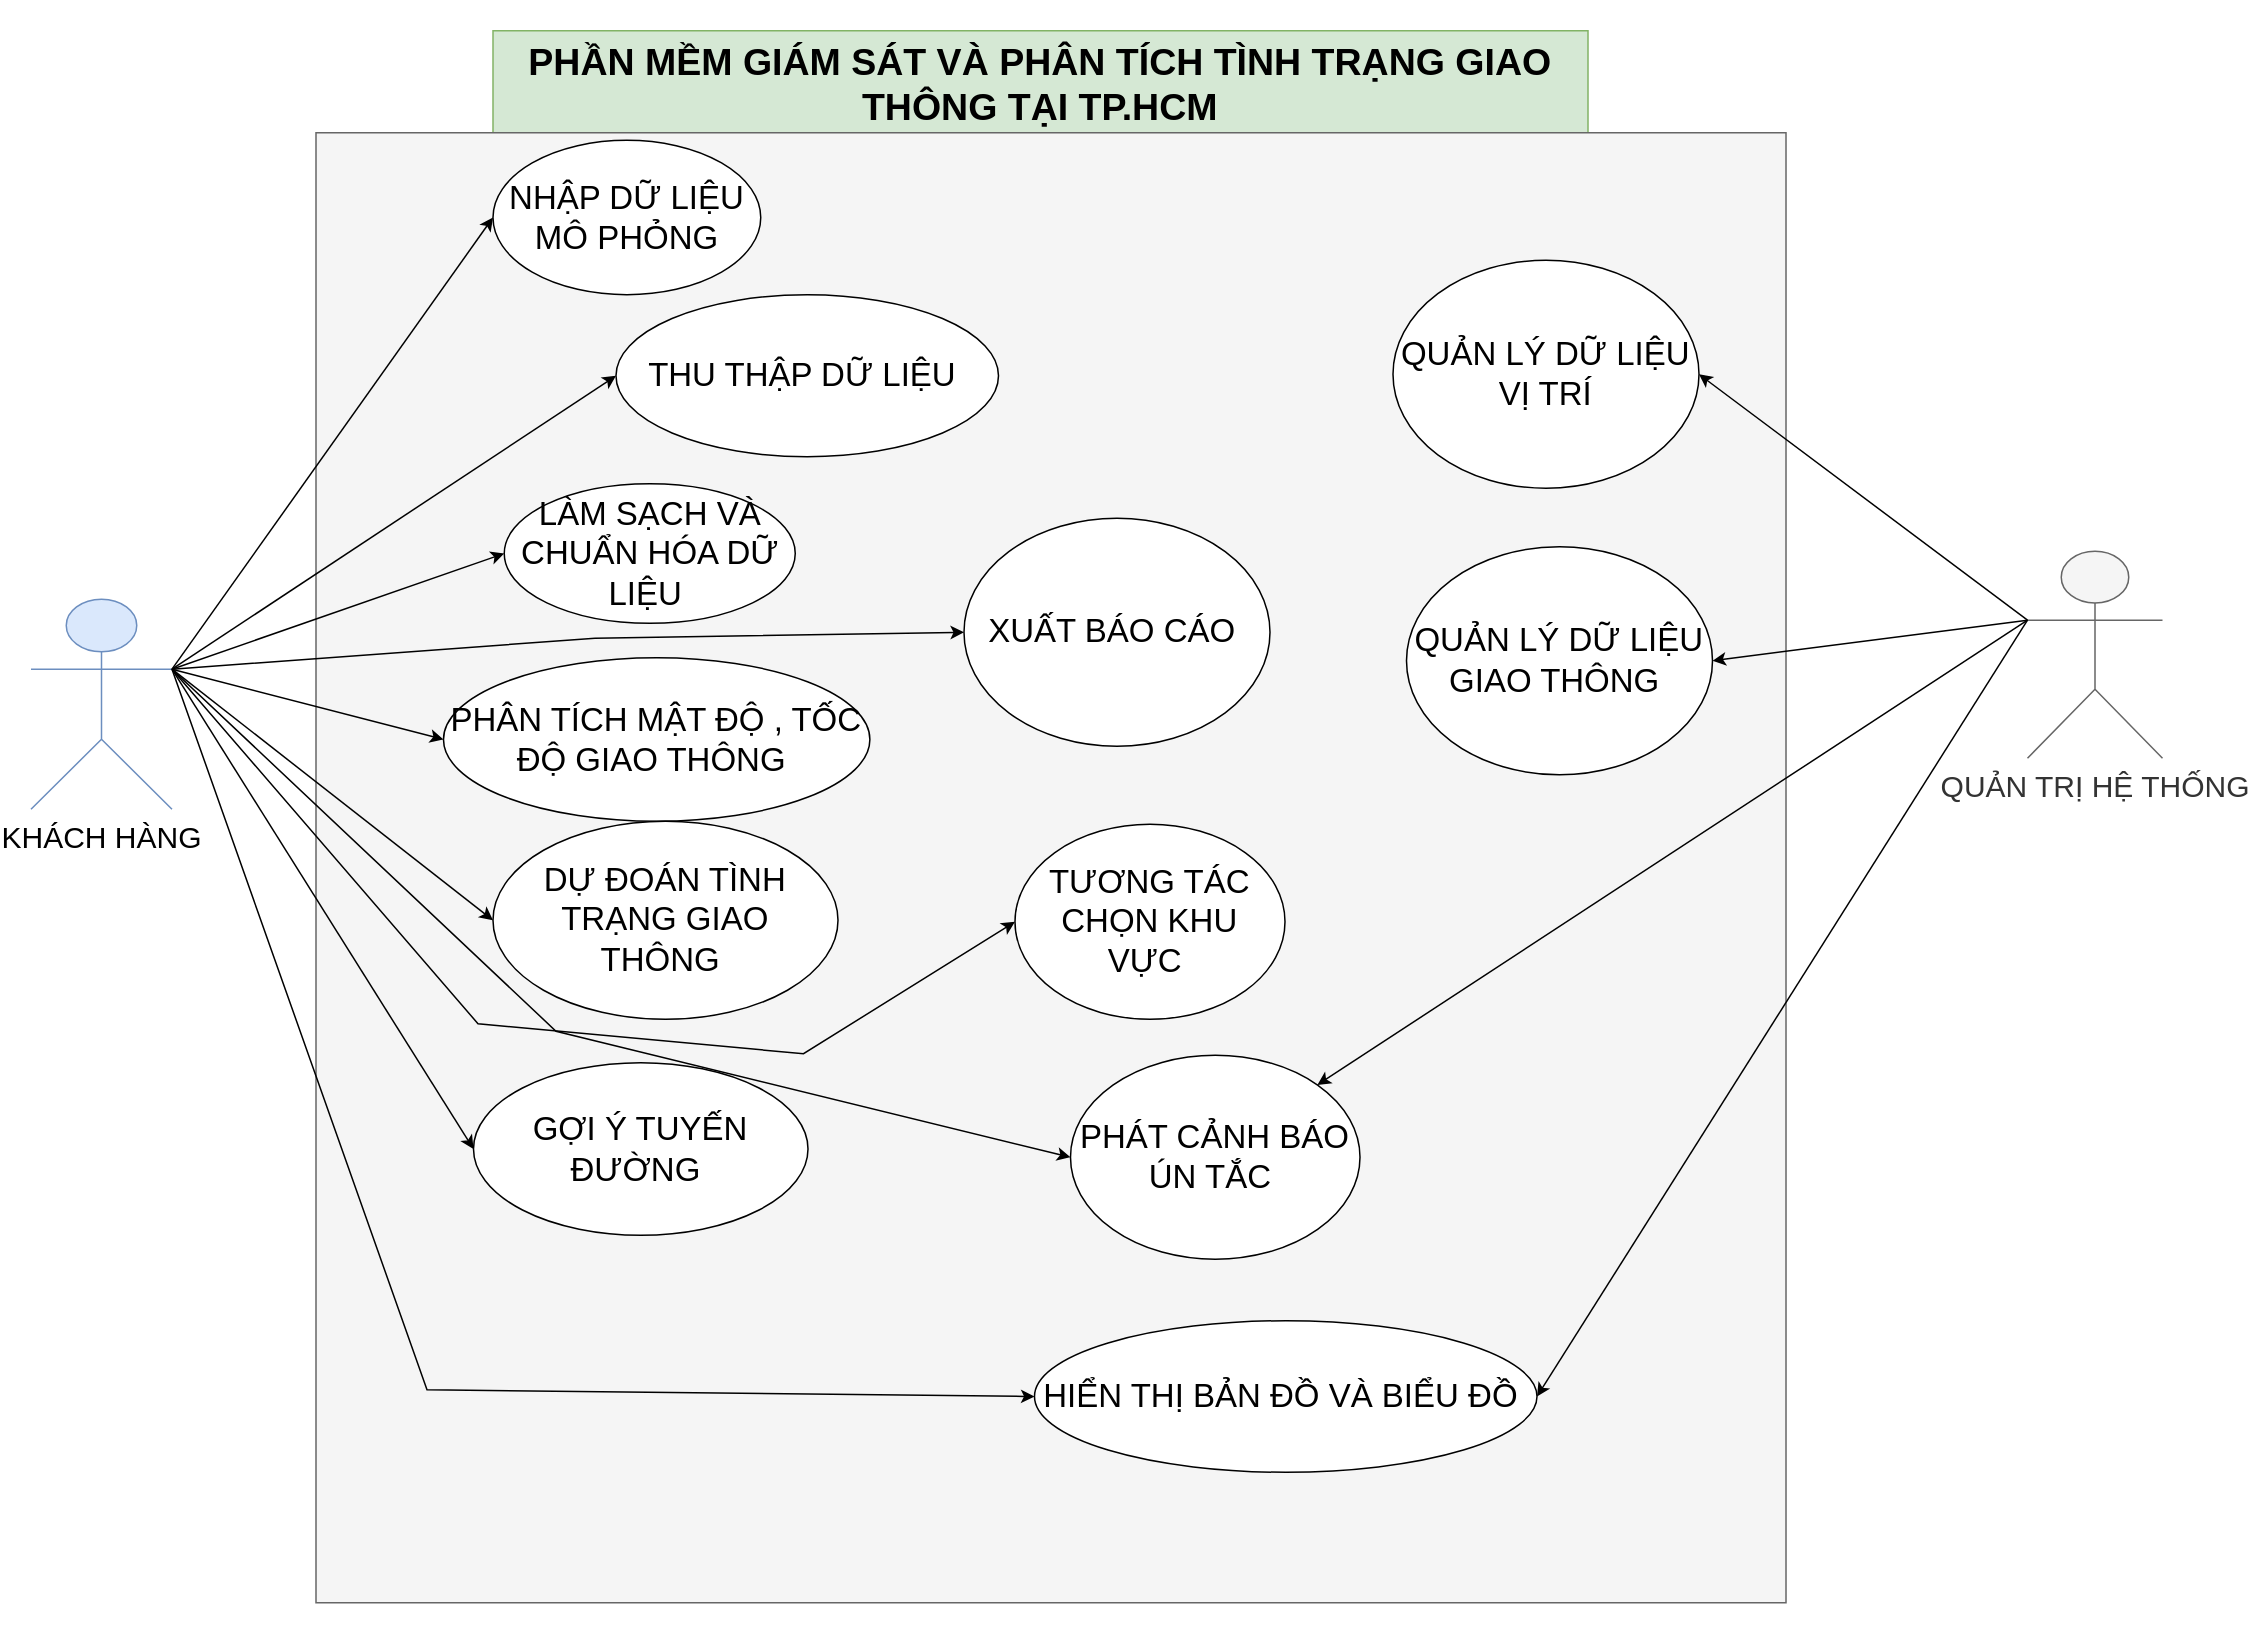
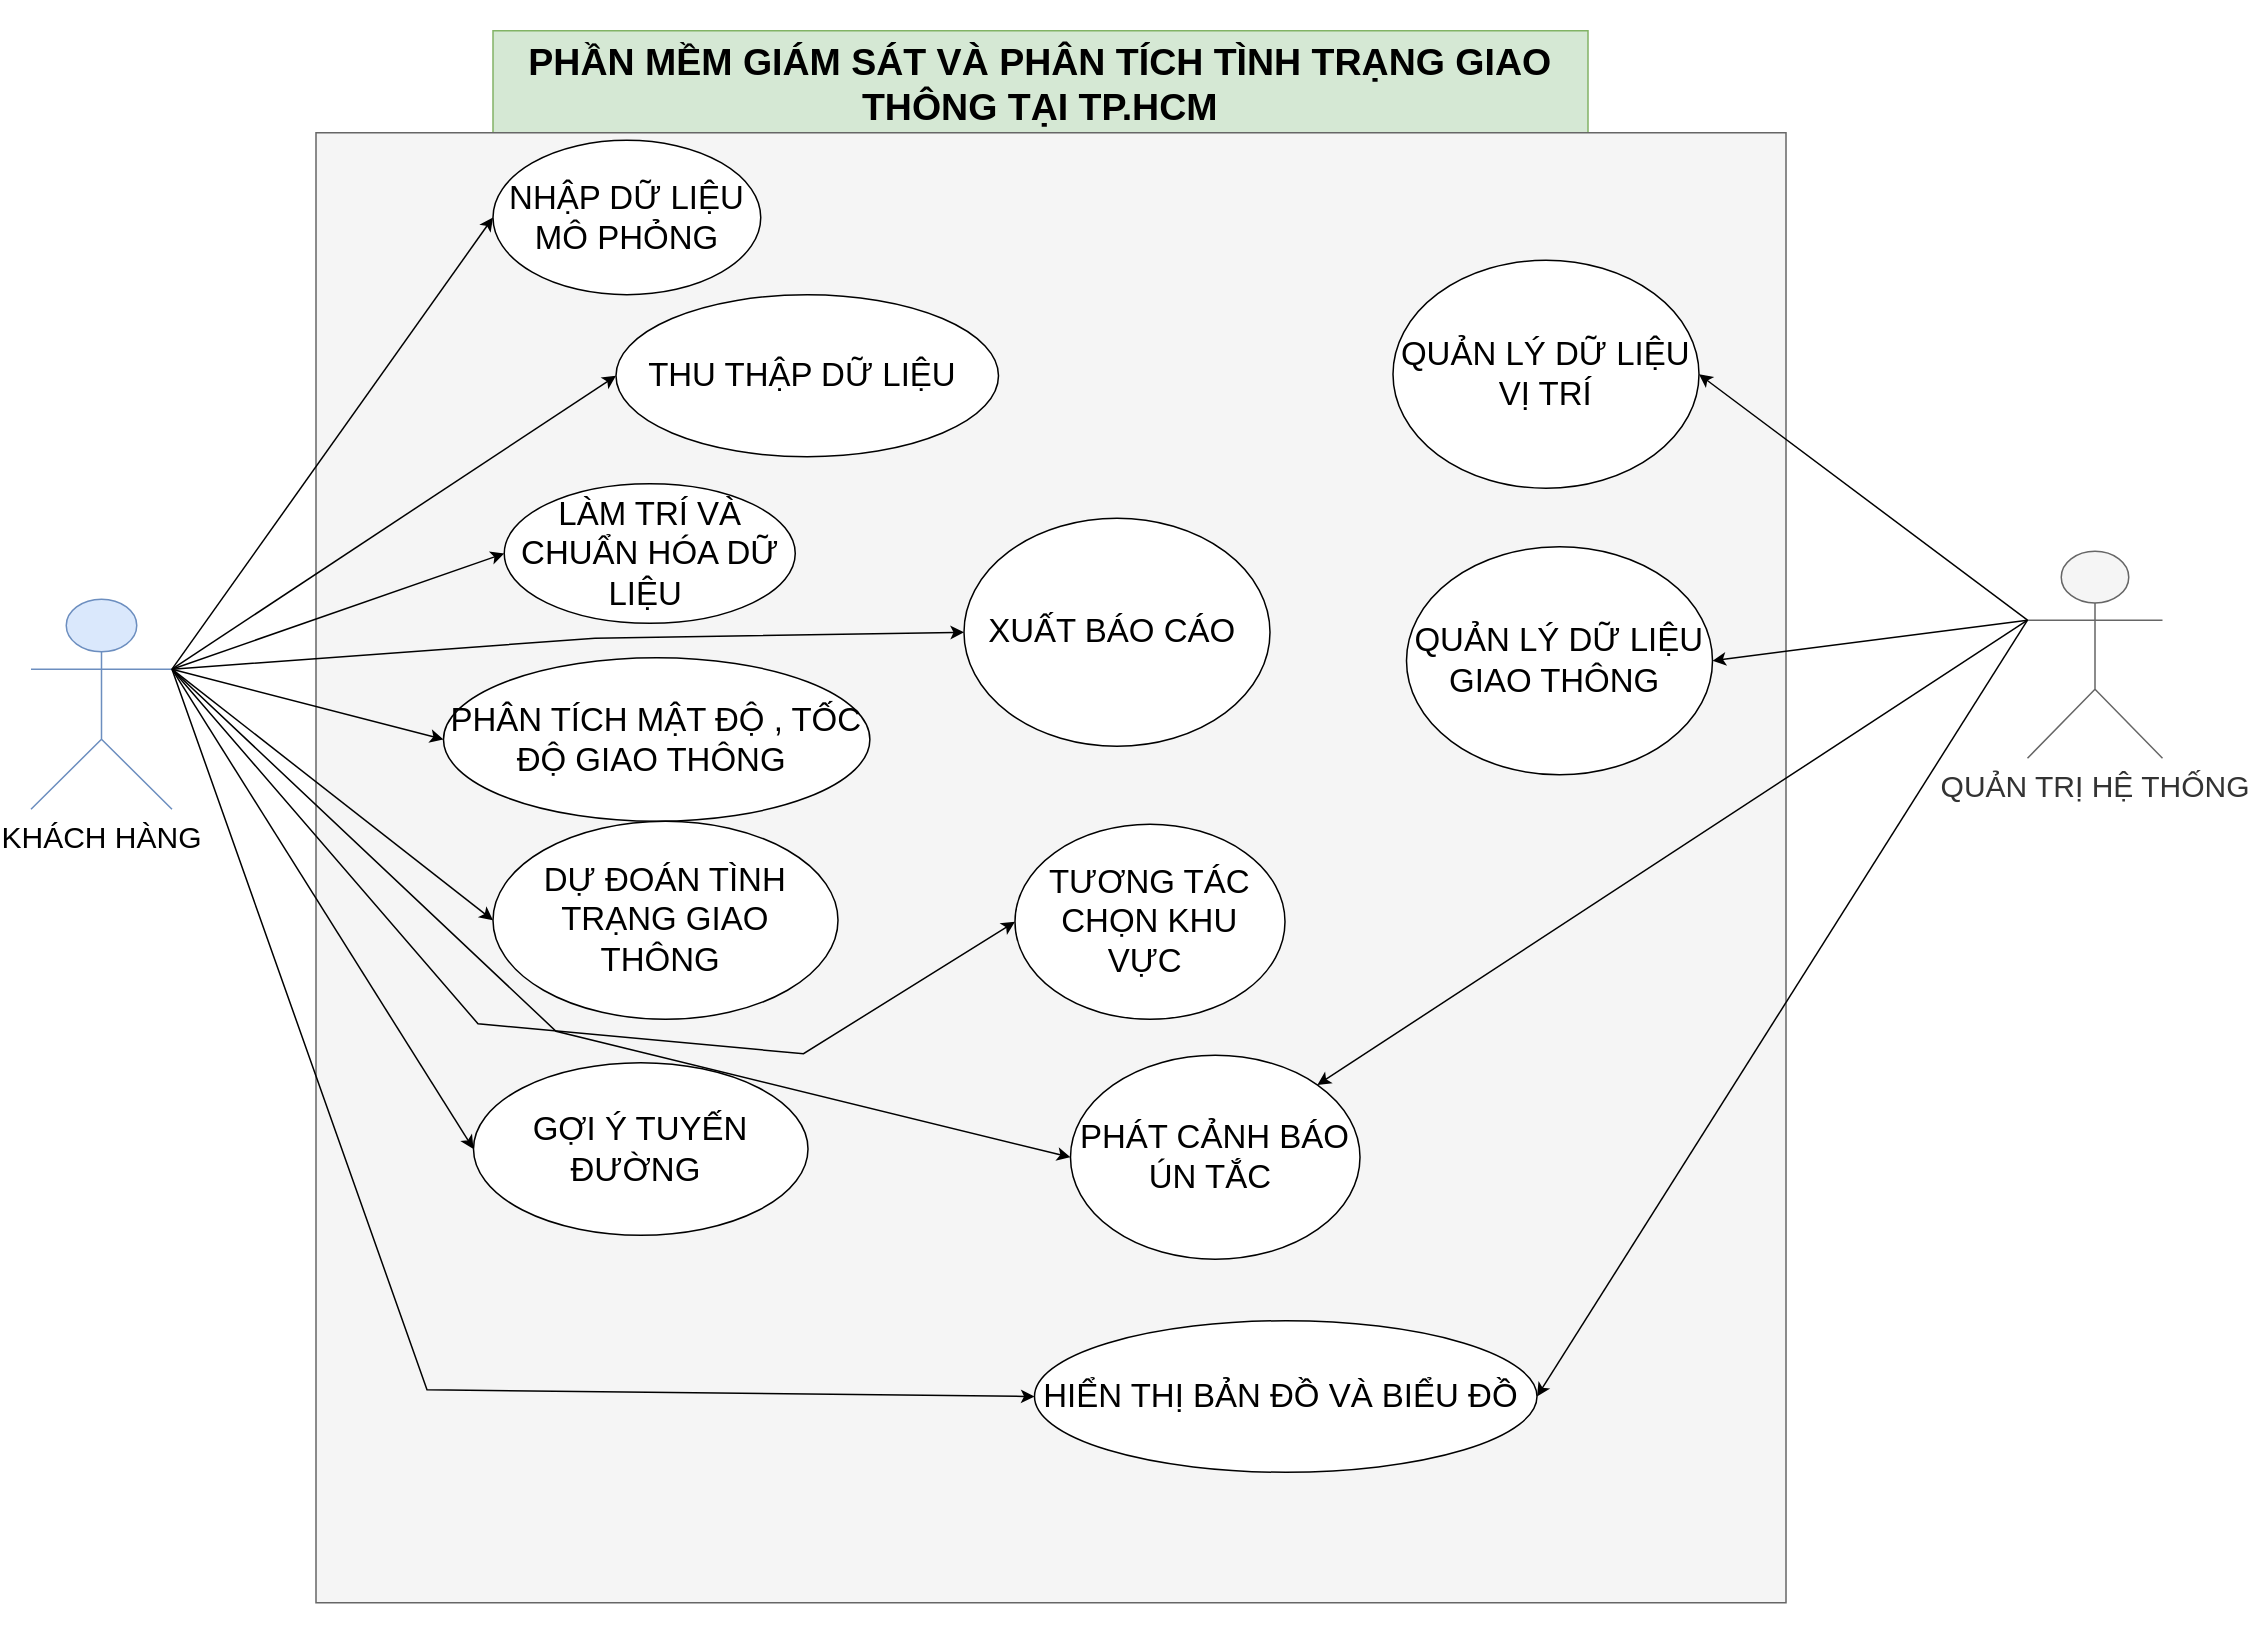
(650, 554) -> (650, 554)
